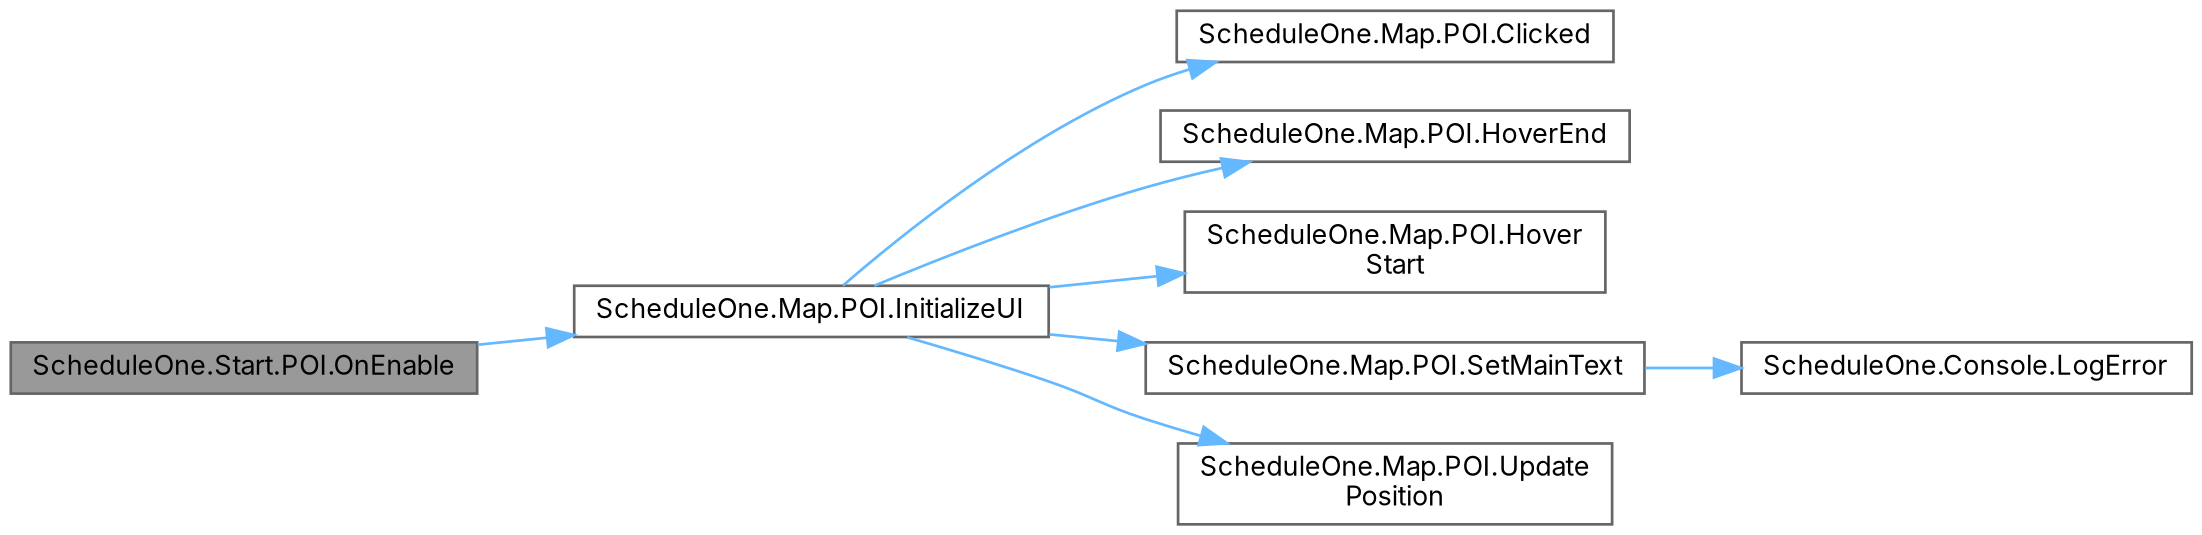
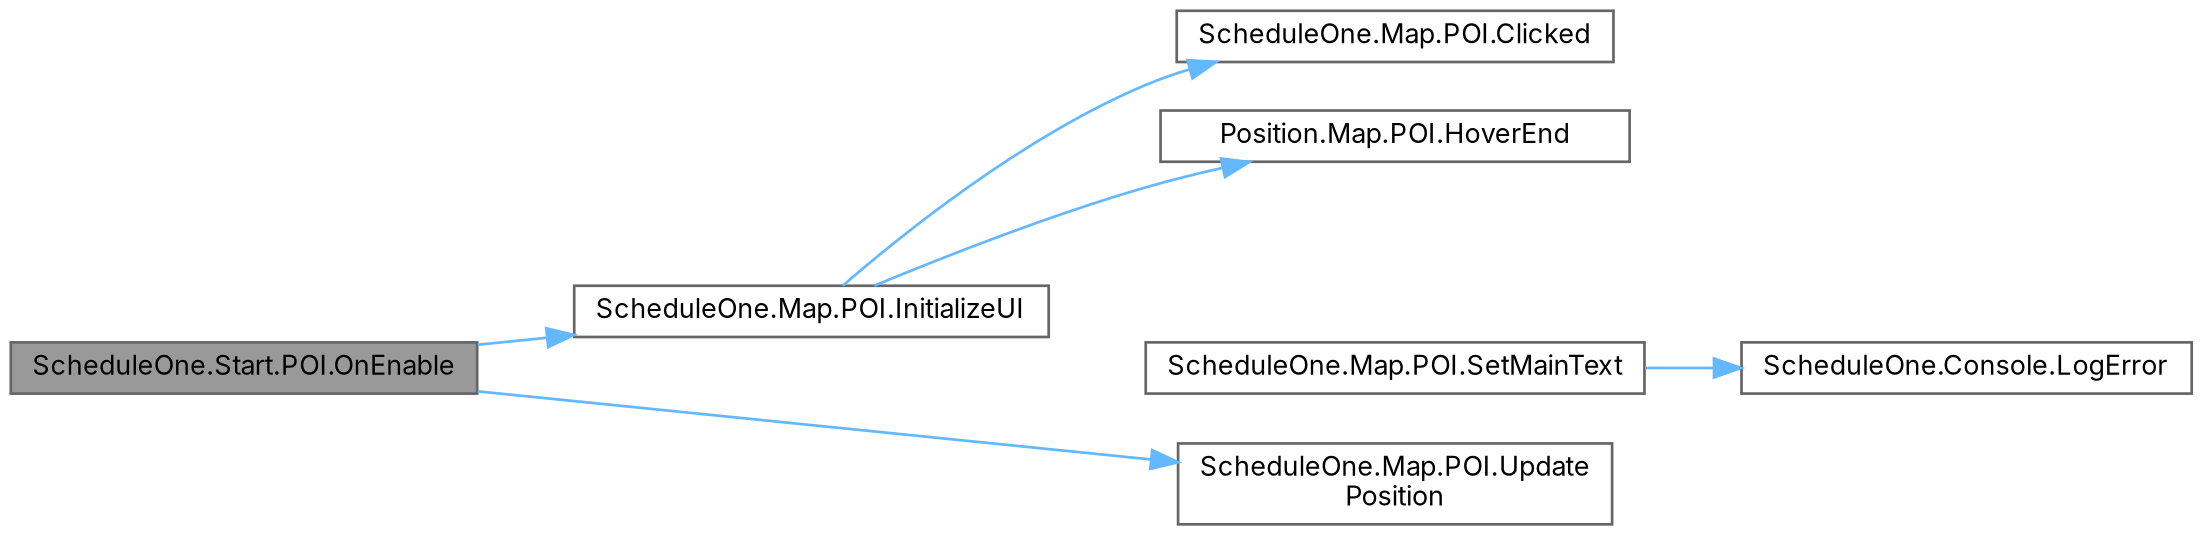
(1395, 136) -> (1395, 136)
(1395, 252) -> none
(1084, 338) -> none
(1055, 384) -> (814, 425)
